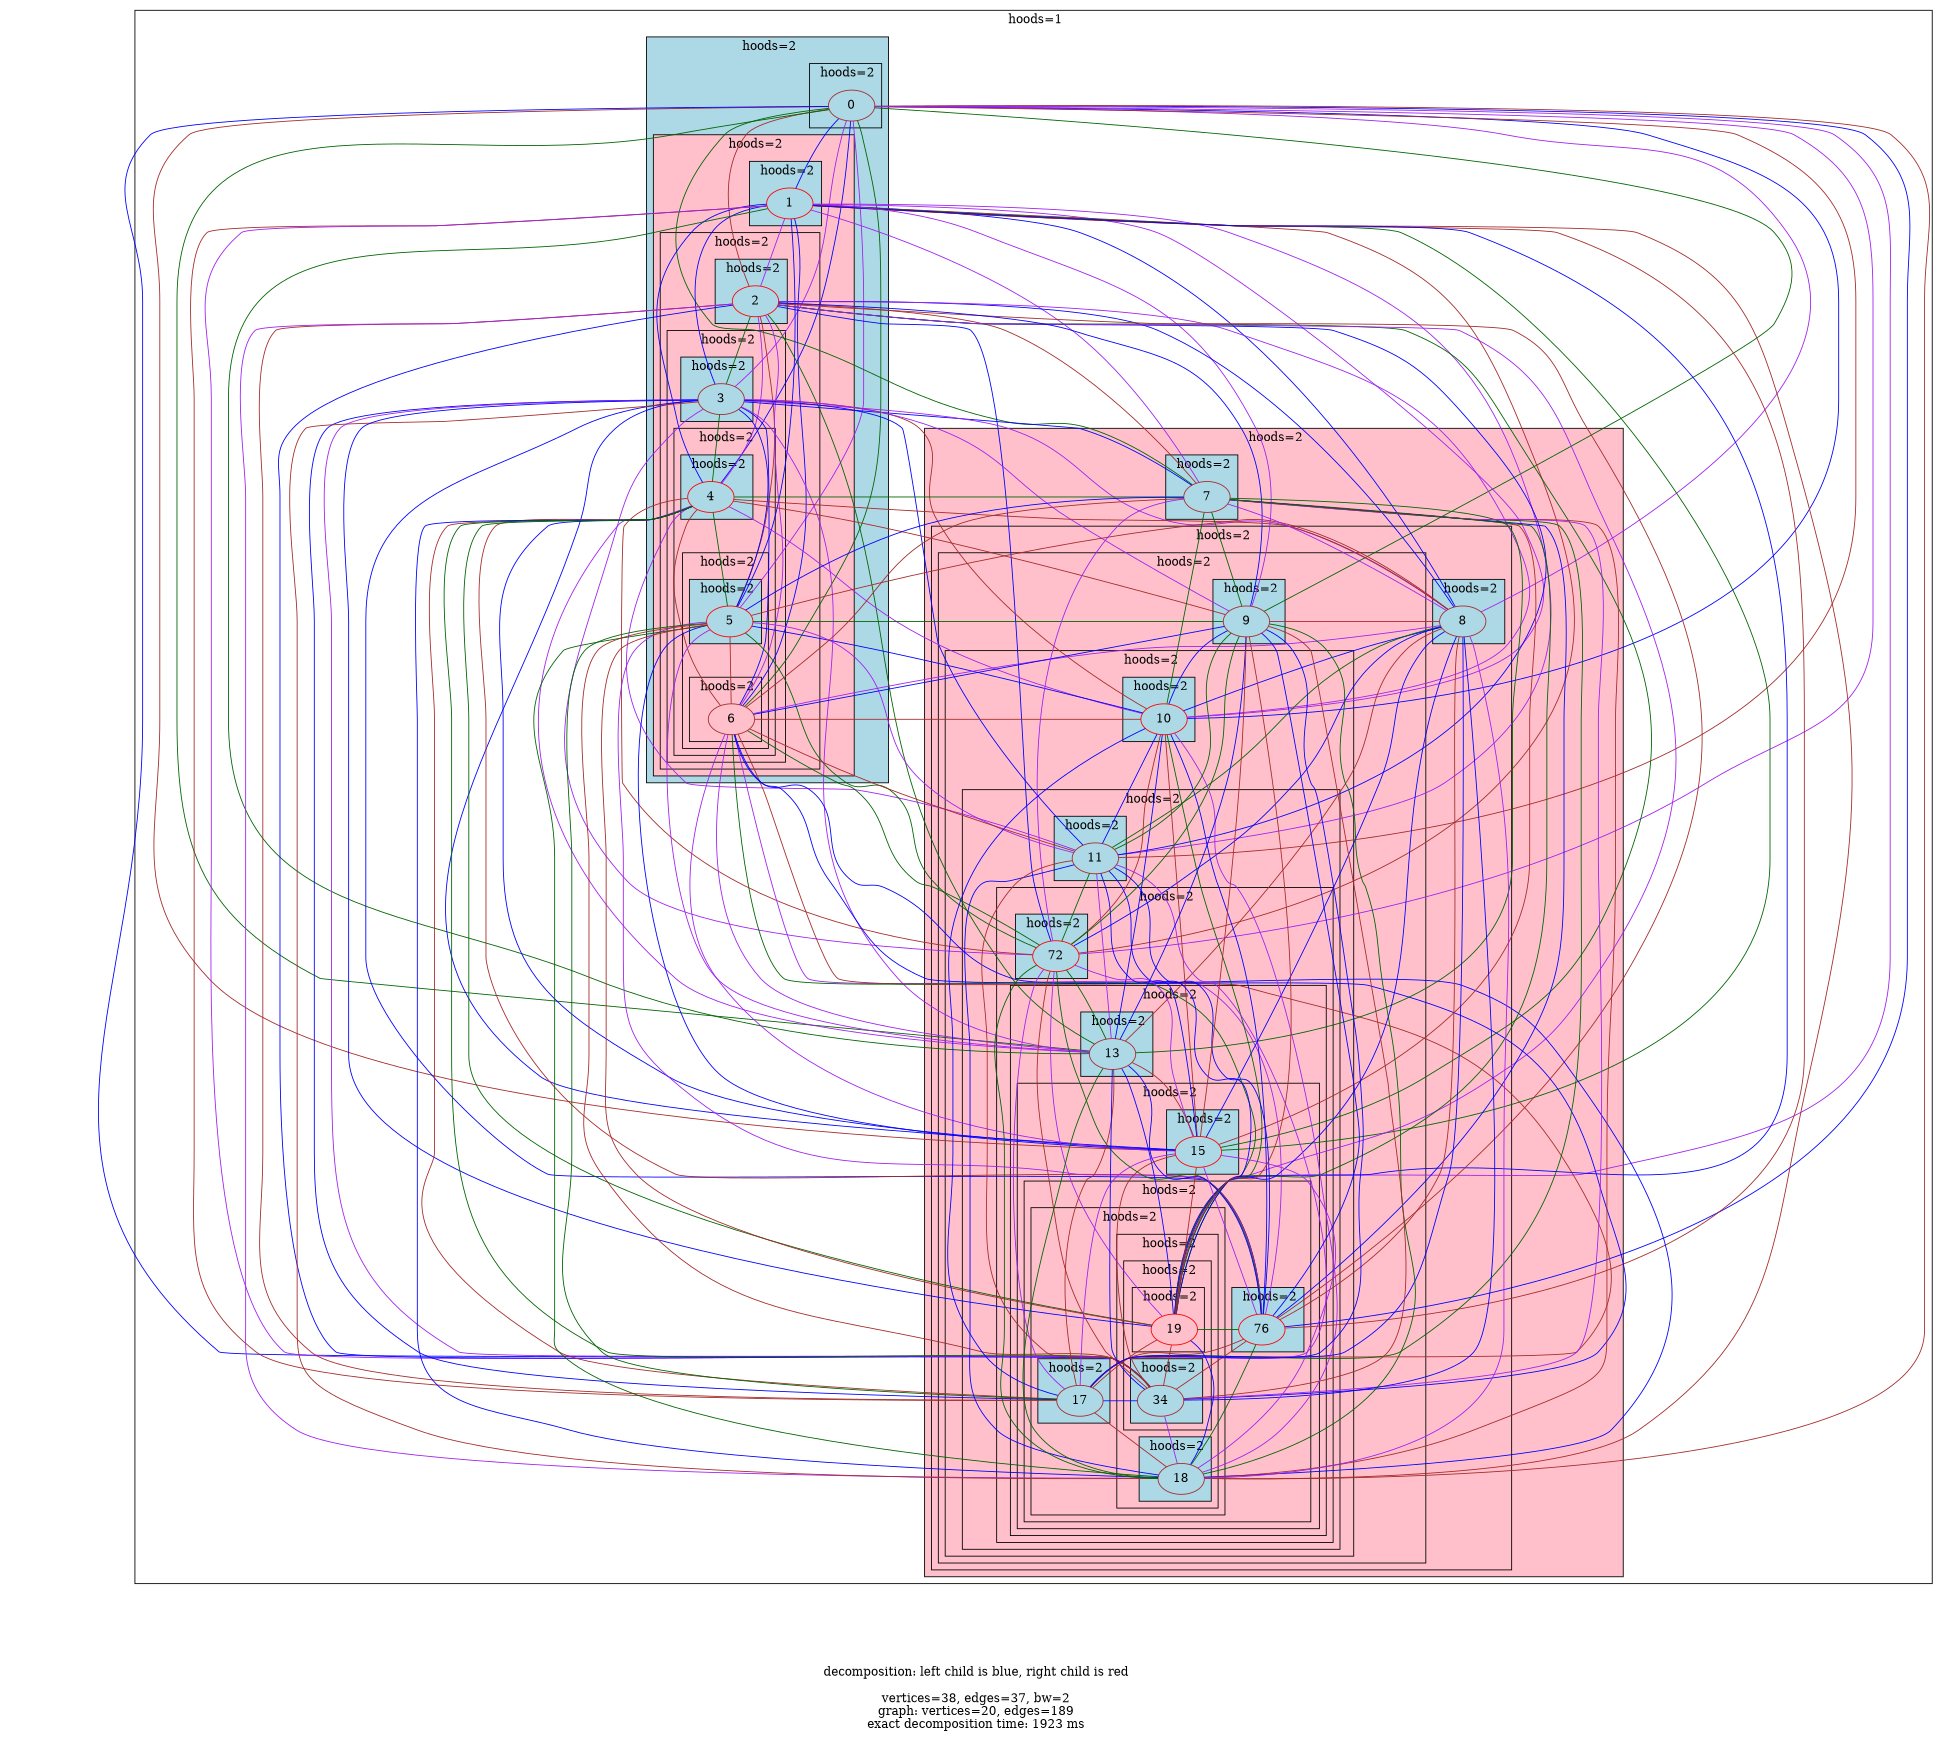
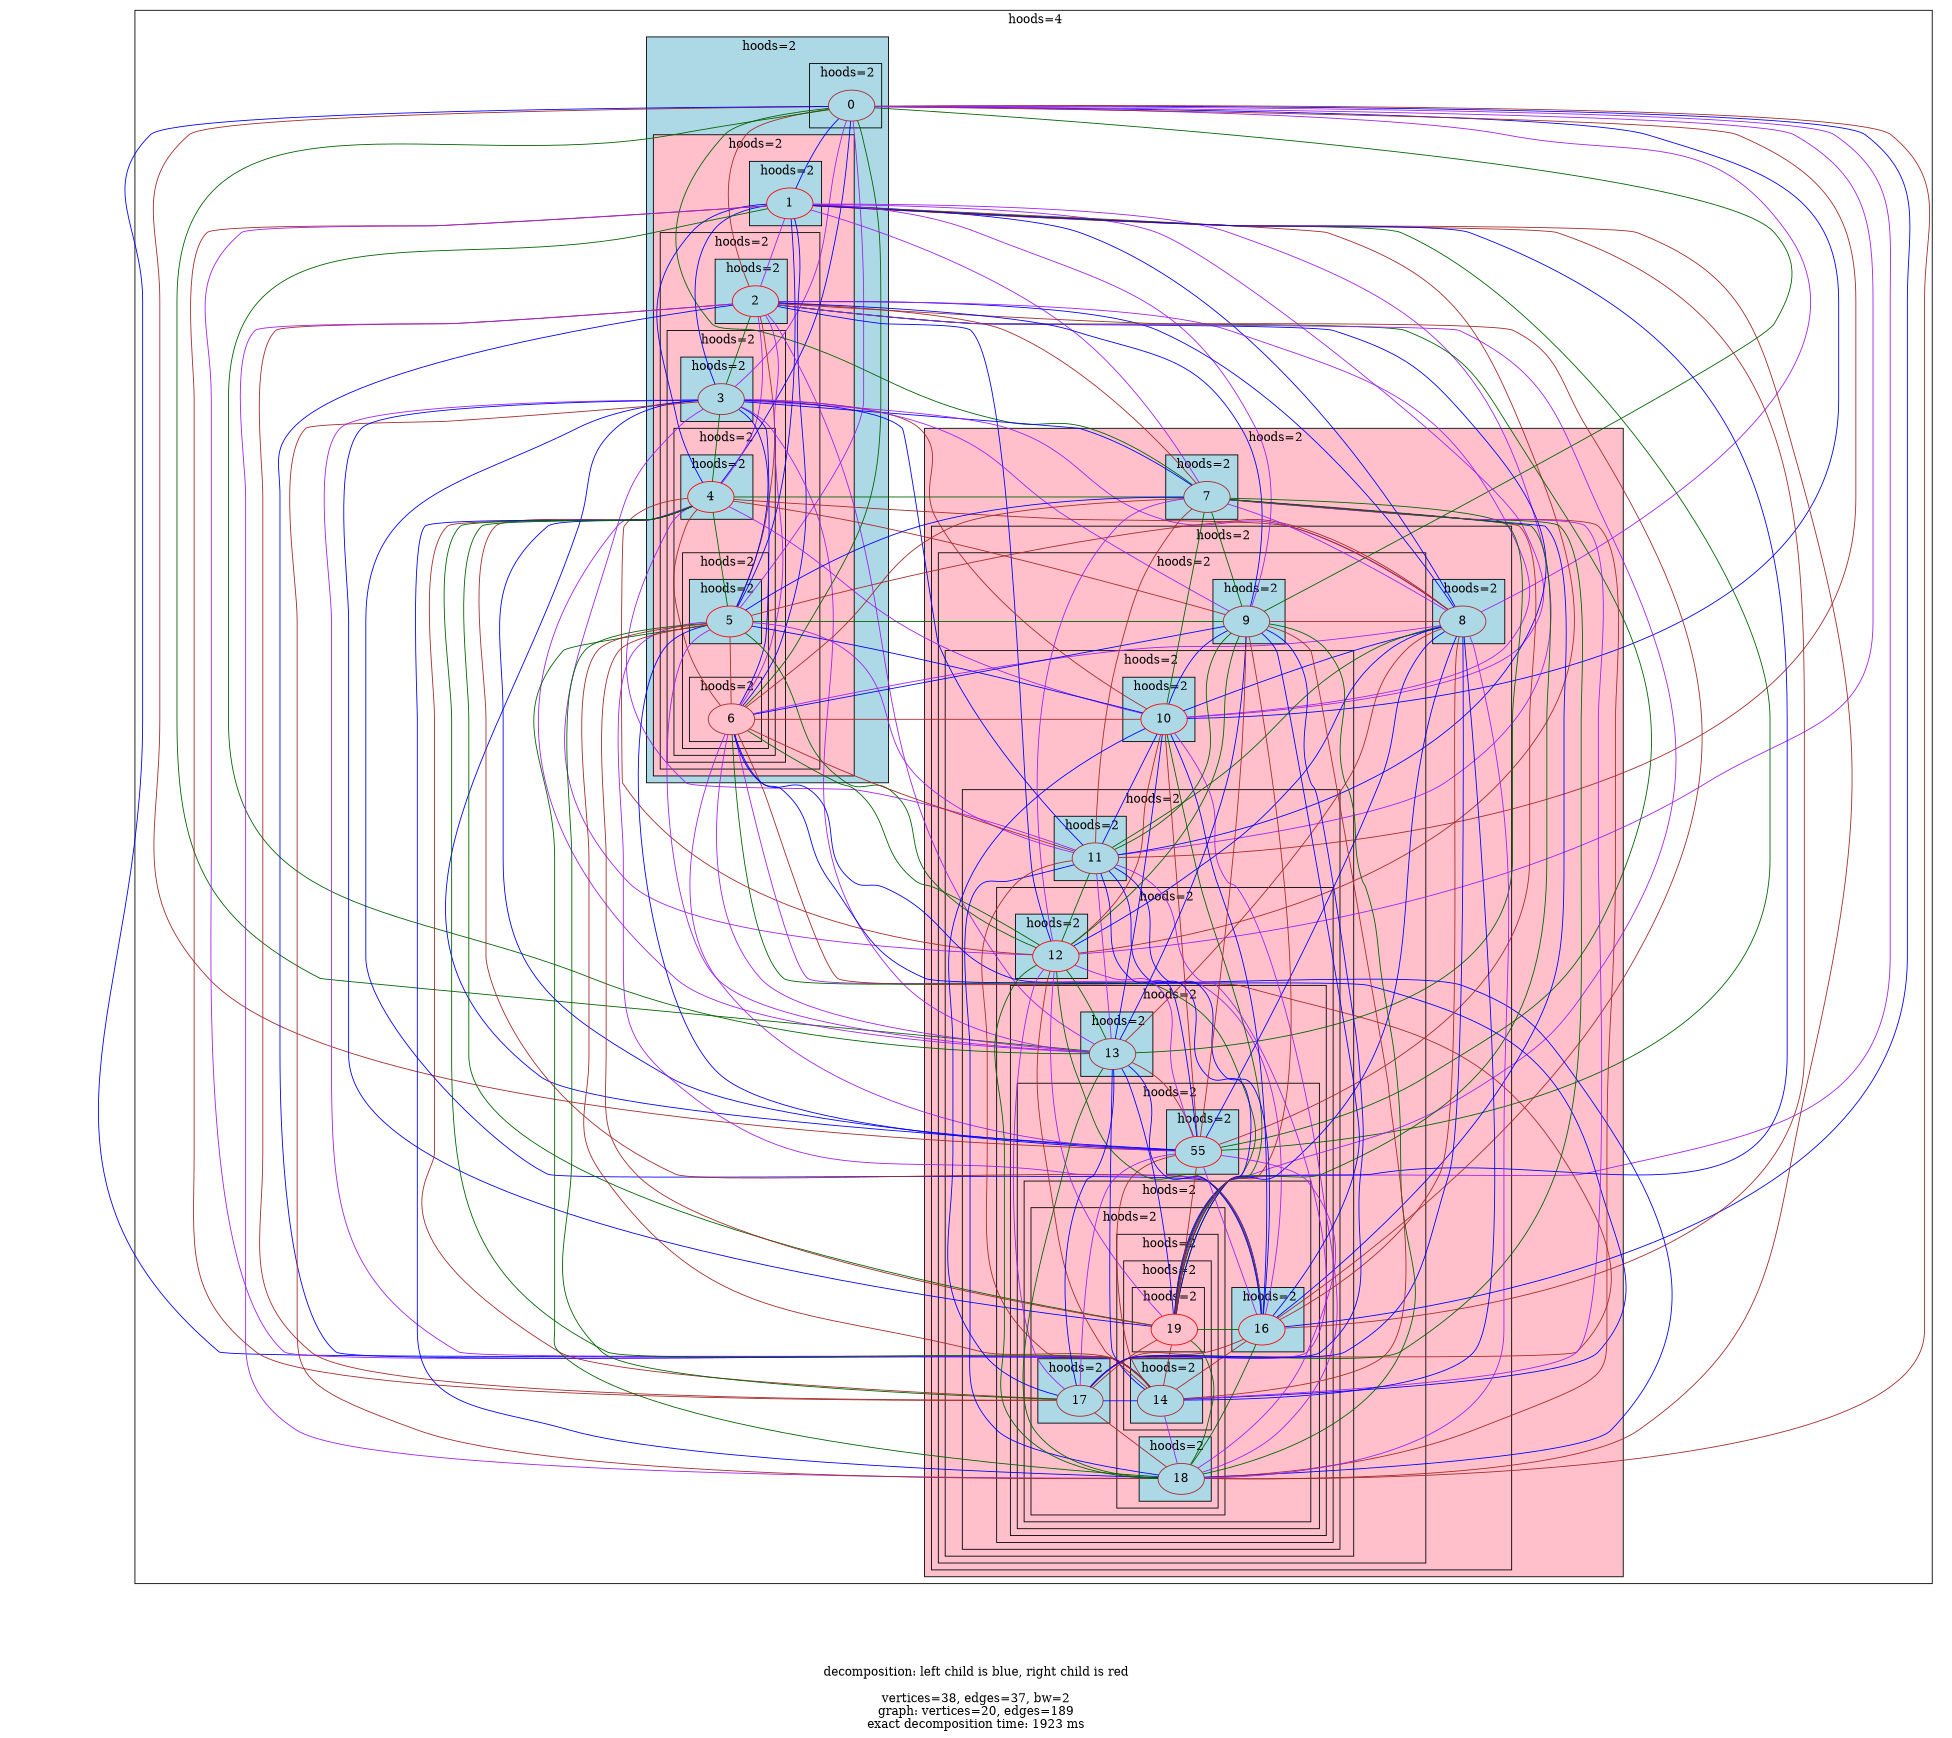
(1034, 20) -> (1034, 20)
(881, 641) -> (881, 641)
none -> (1116, 666)
(1056, 956) -> (1056, 956)
(314, 992) -> none
(1198, 1152) -> (1198, 1152)
(1072, 1223) -> (1072, 1223)
(1262, 1330) -> (1262, 1330)
(1161, 1401) -> (1161, 1401)
(1213, 1401) -> (1213, 1401)
